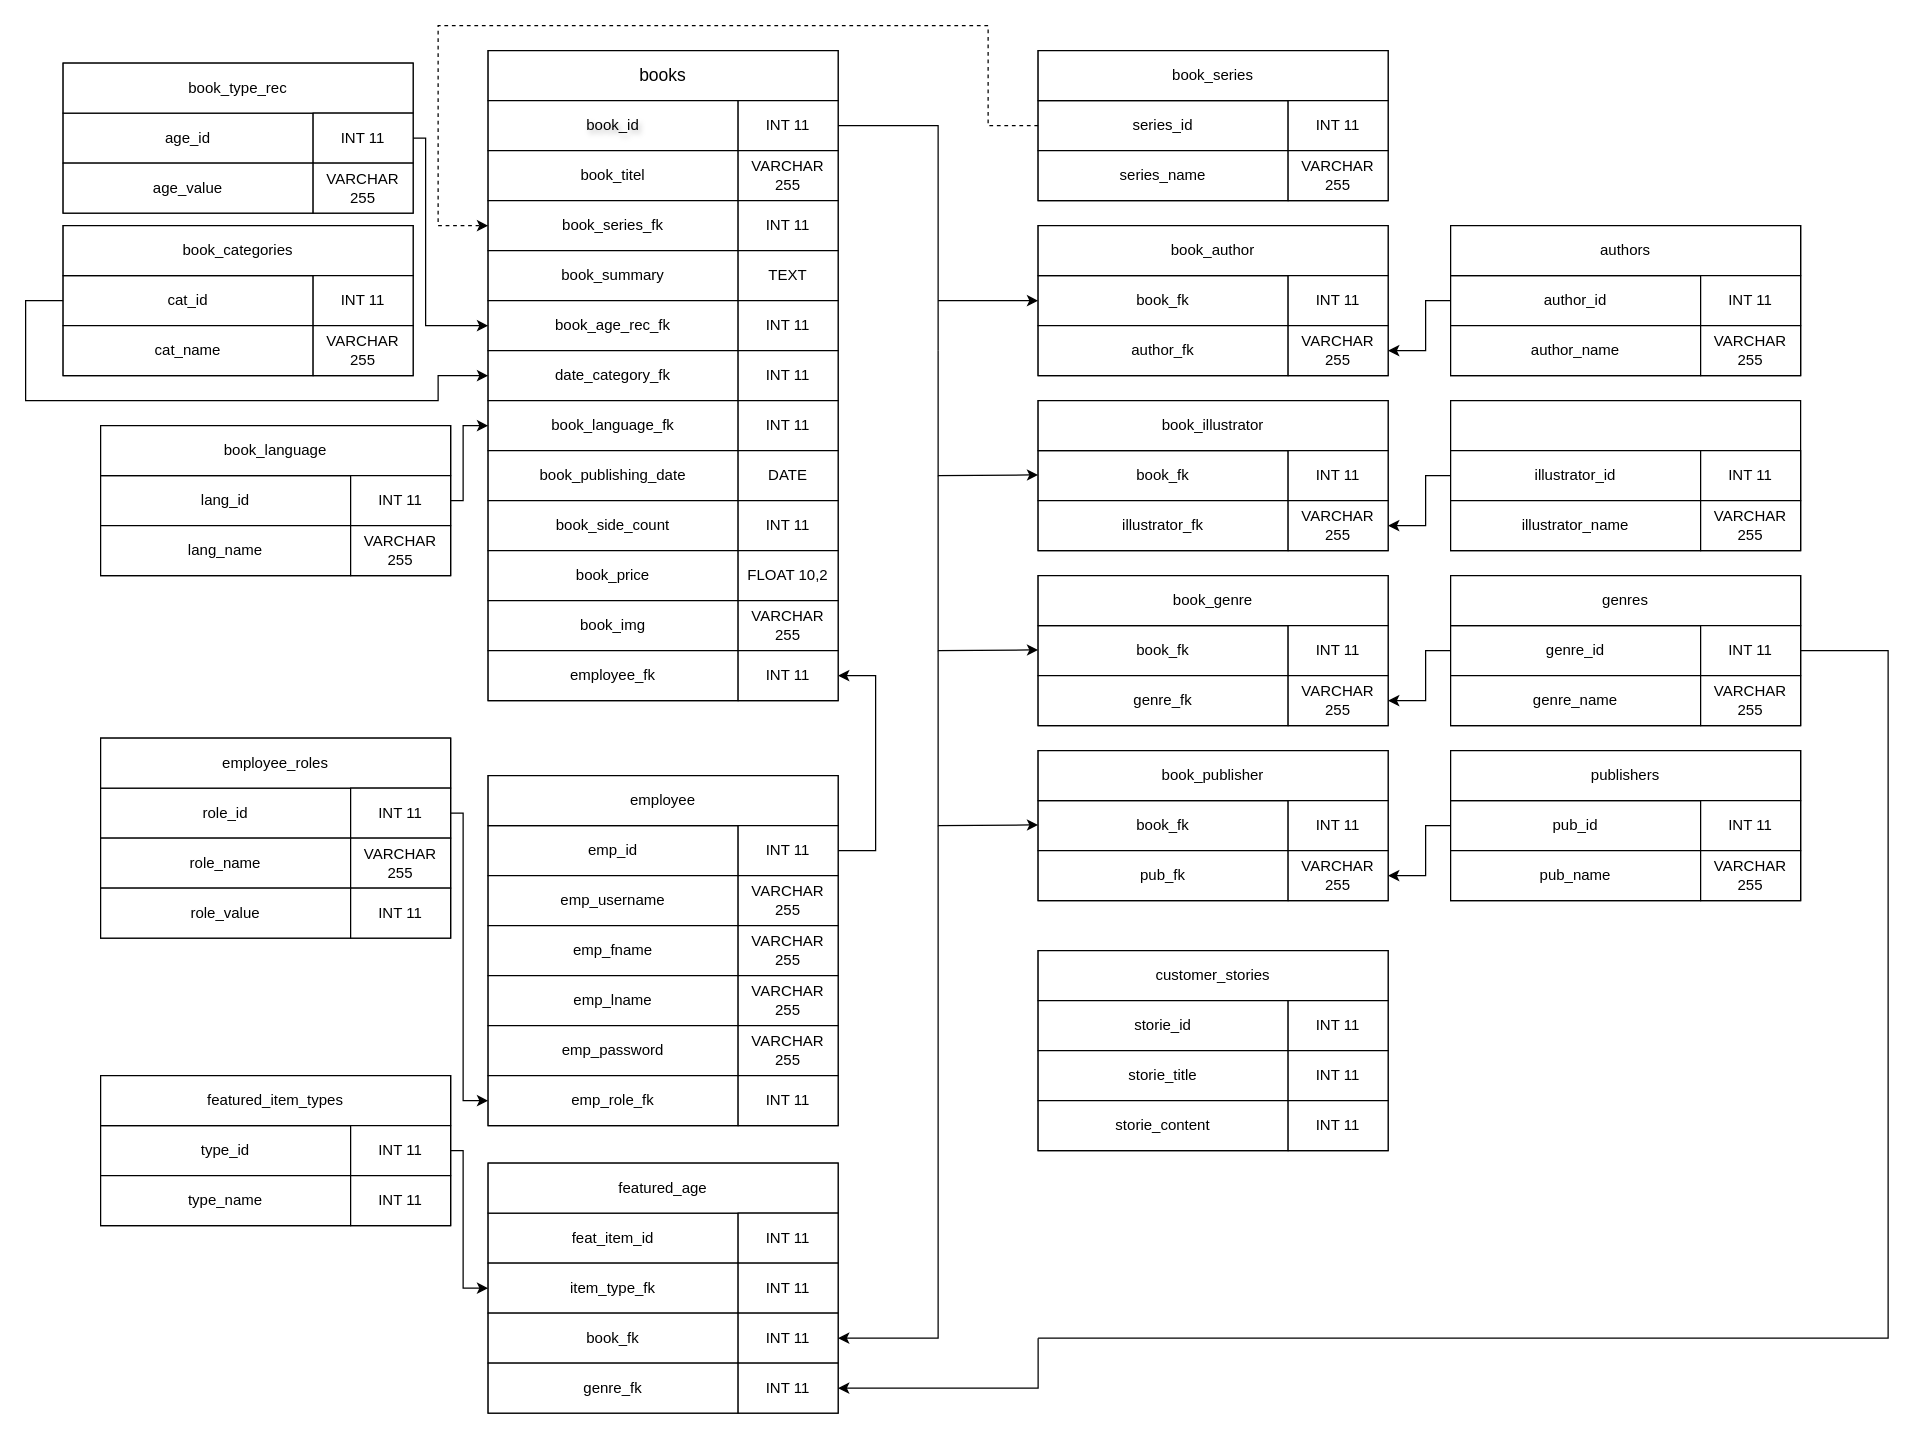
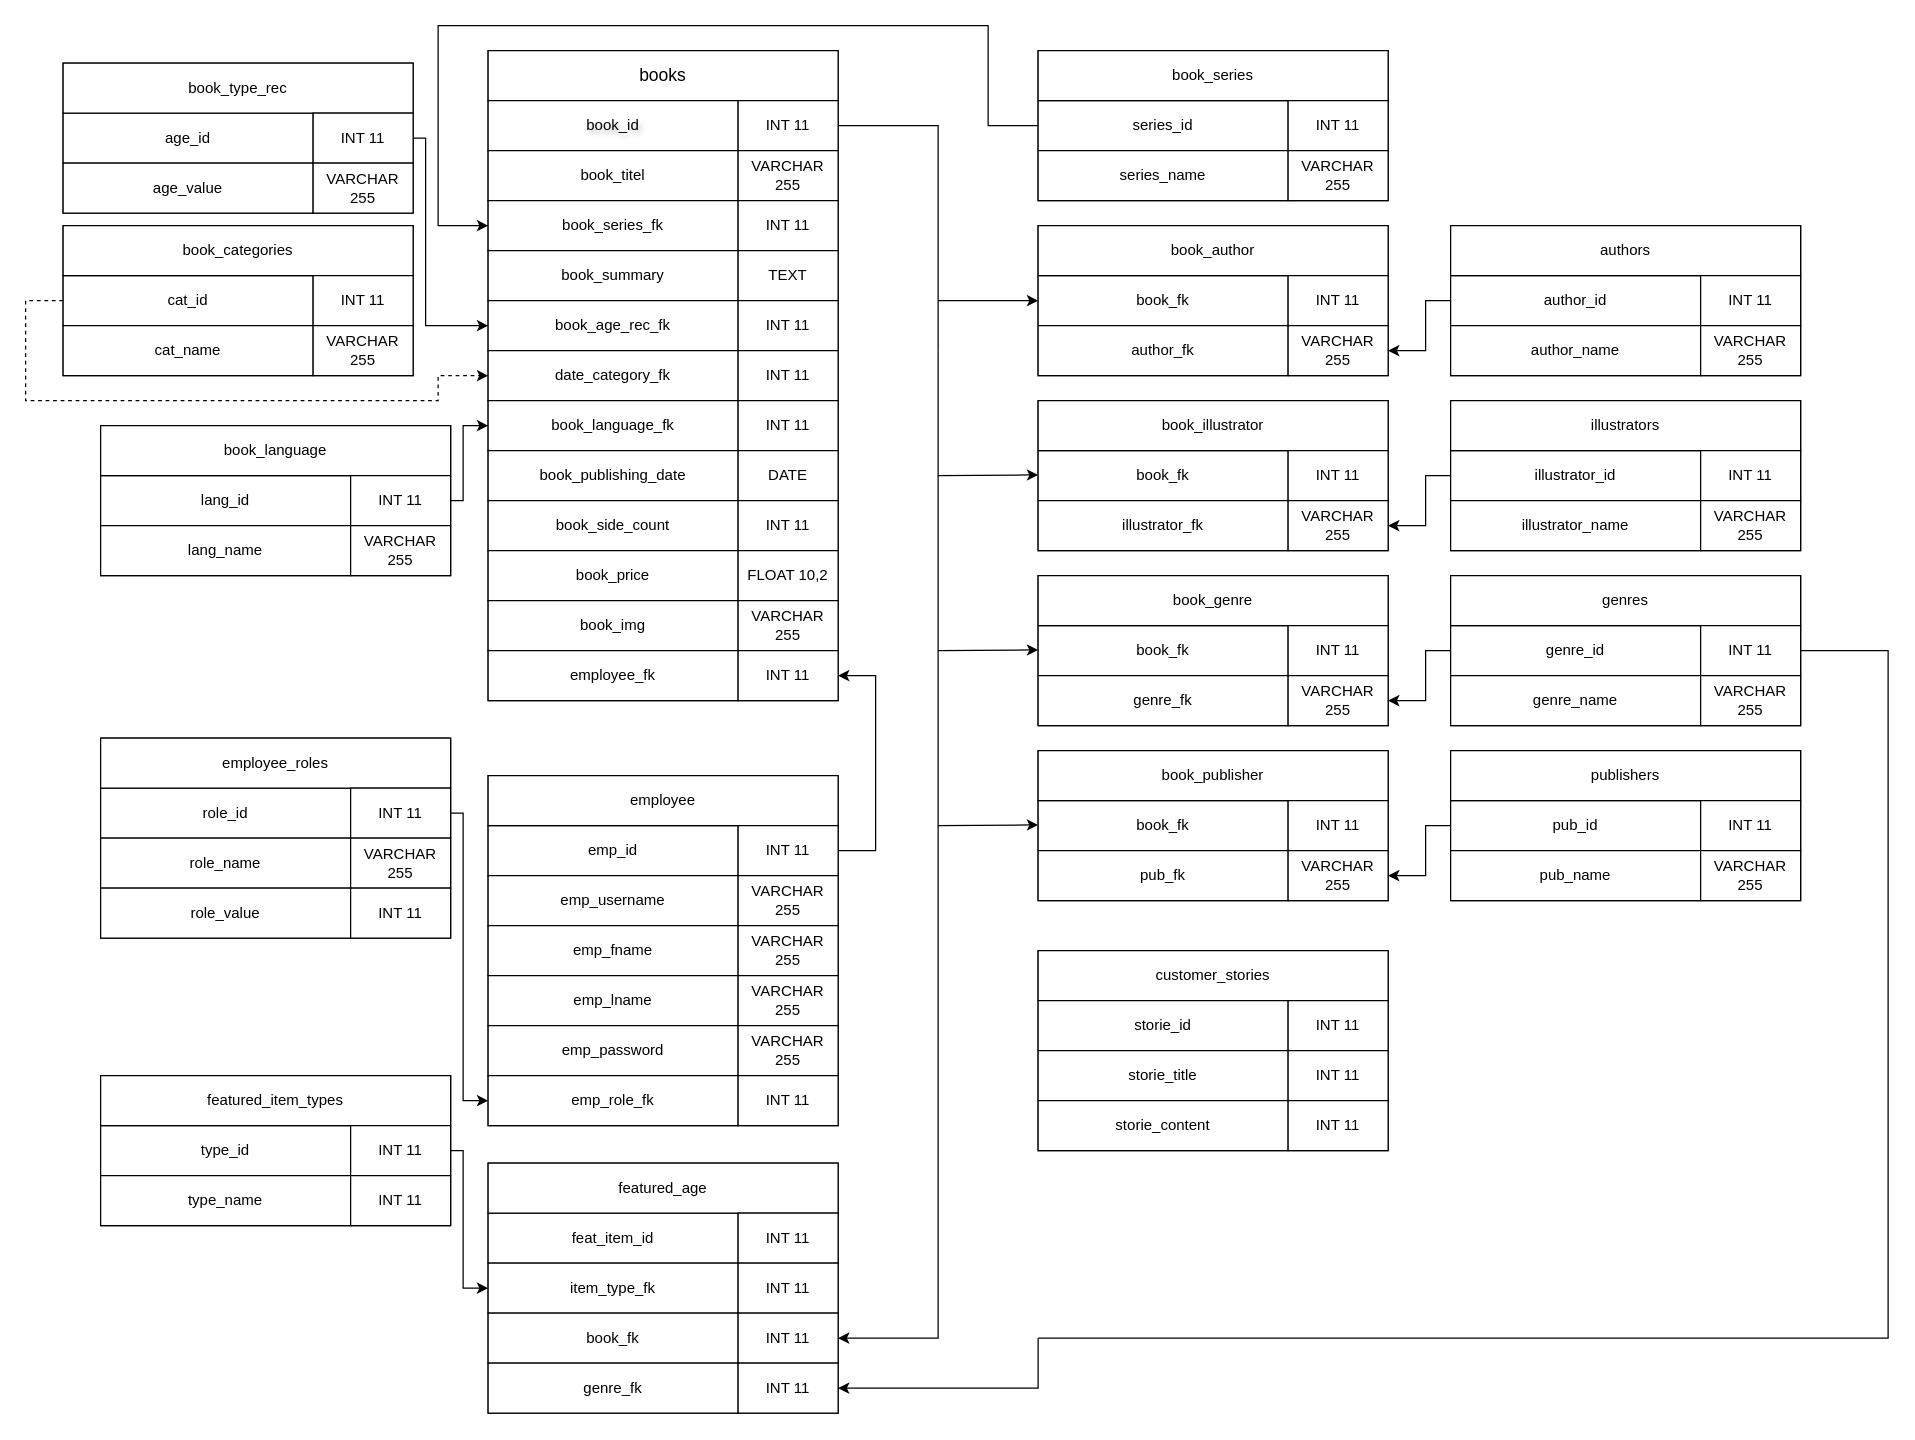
(667, 26) -> (667, 26)
(198, 401) -> (198, 401)
none -> (1626, 426)
